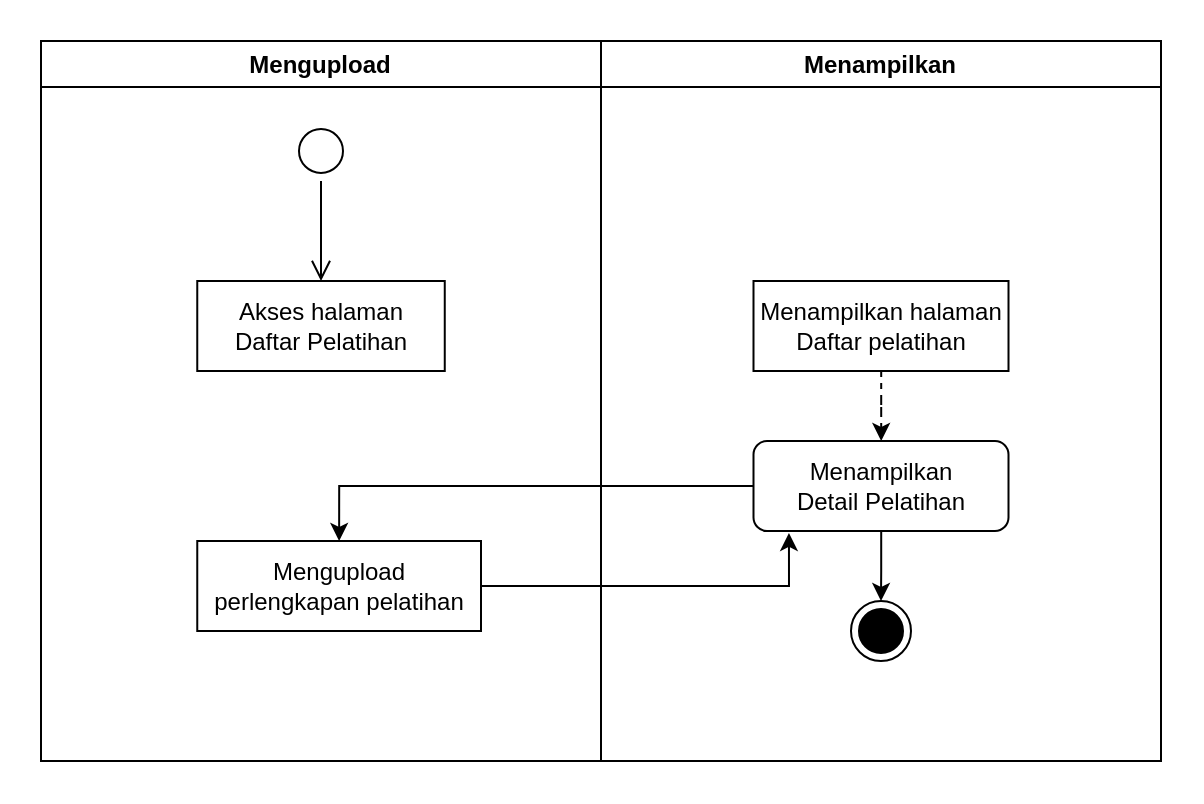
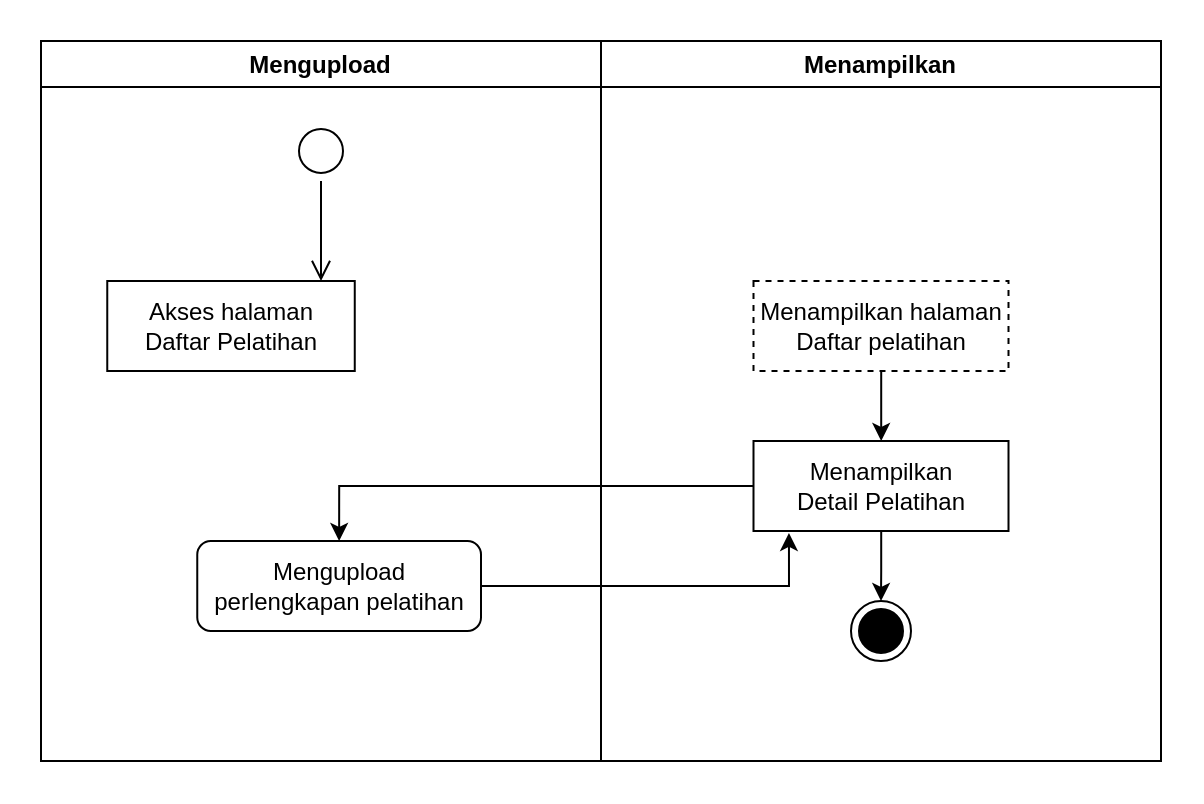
(321, 326) -> (231, 326)
(881, 326) -> (881, 326)
(881, 408) -> (881, 408)
(881, 486) -> (881, 486)
(339, 586) -> (339, 586)
